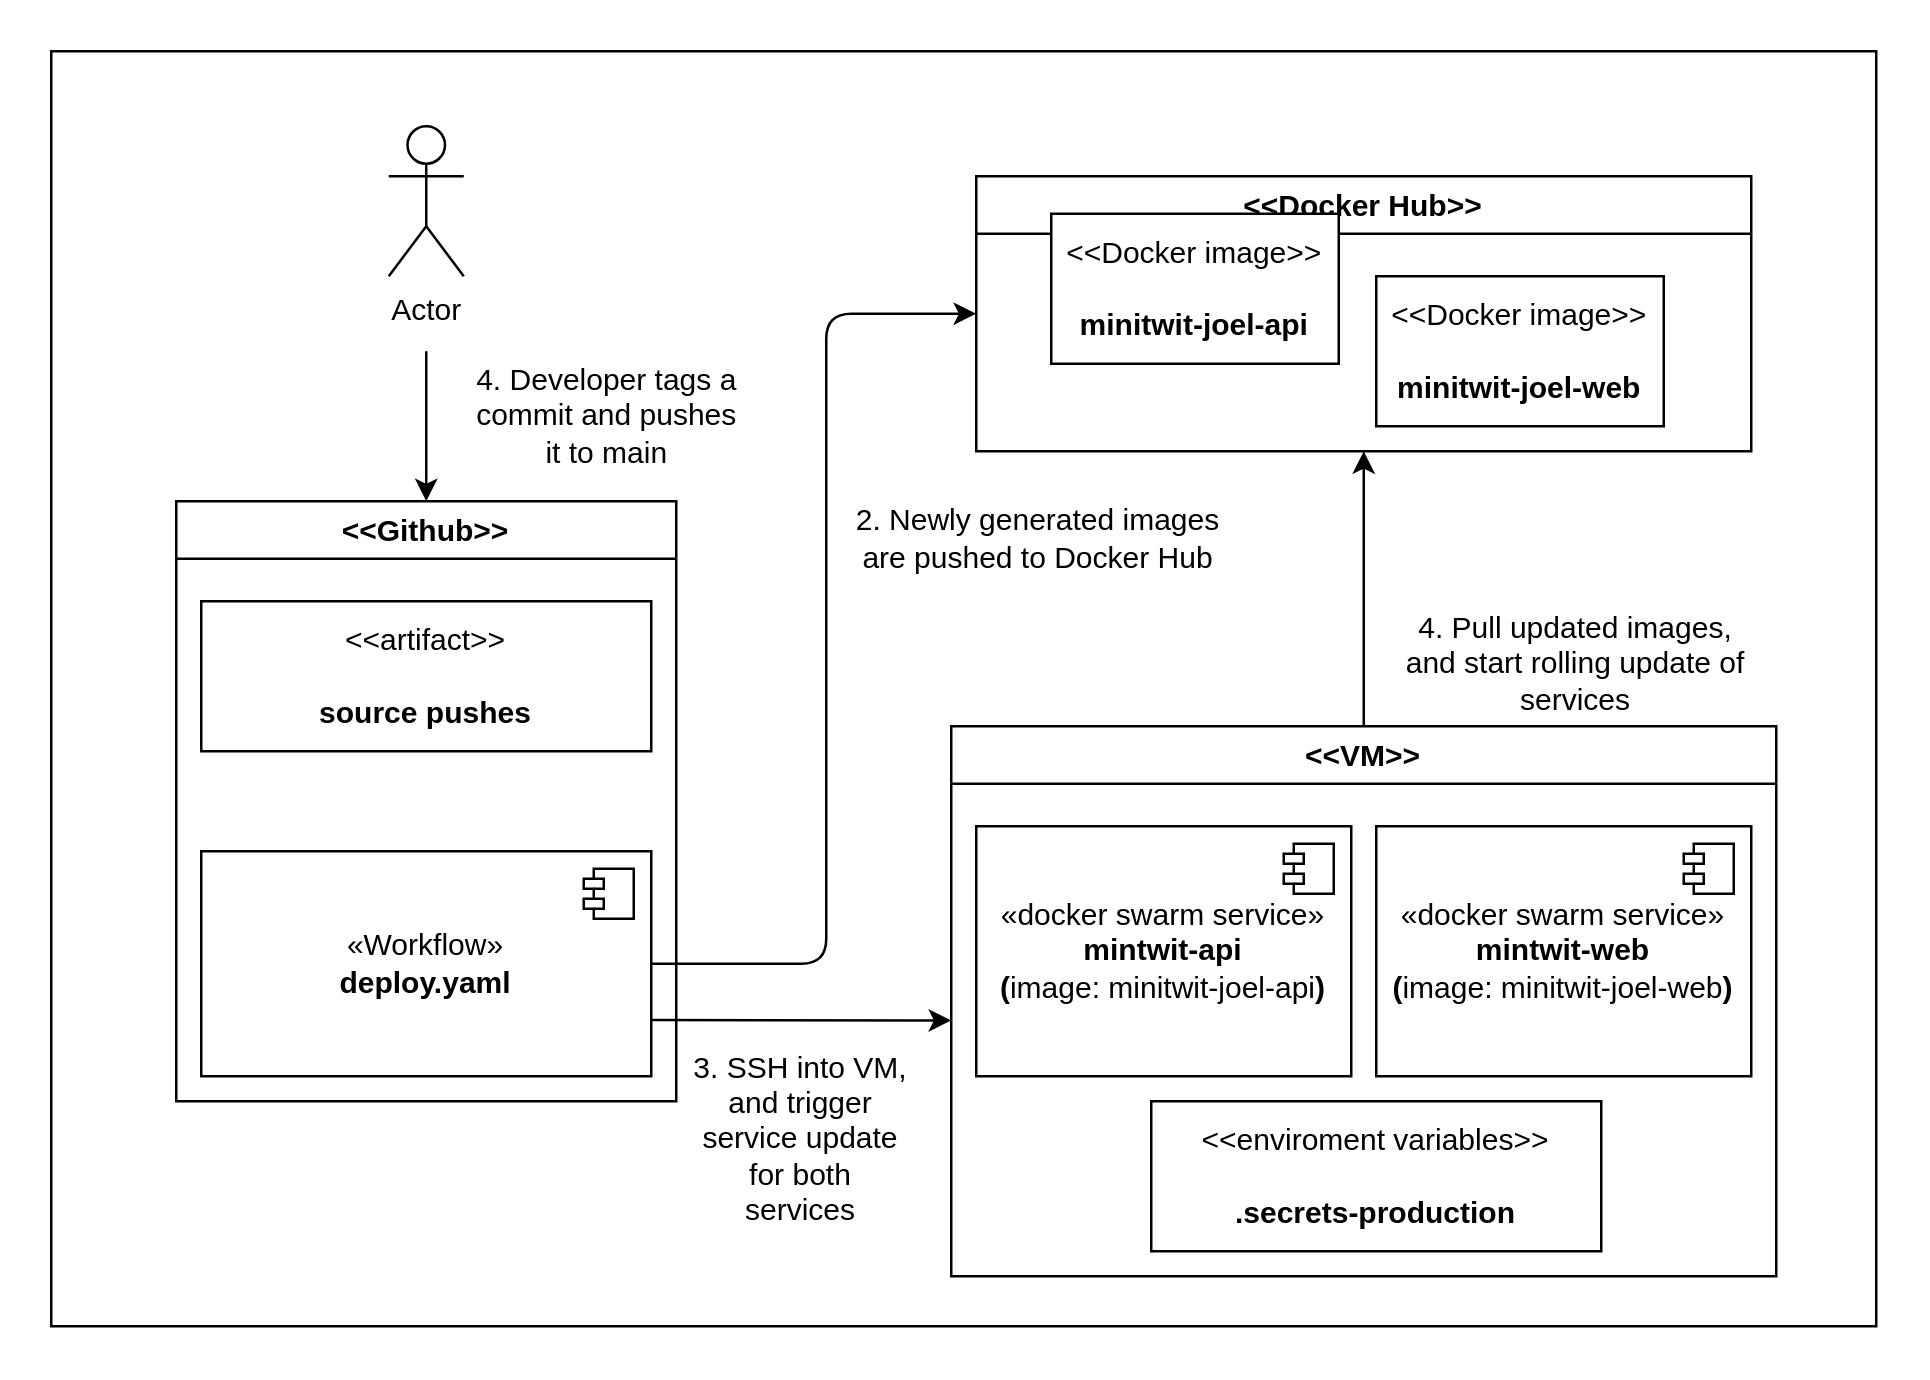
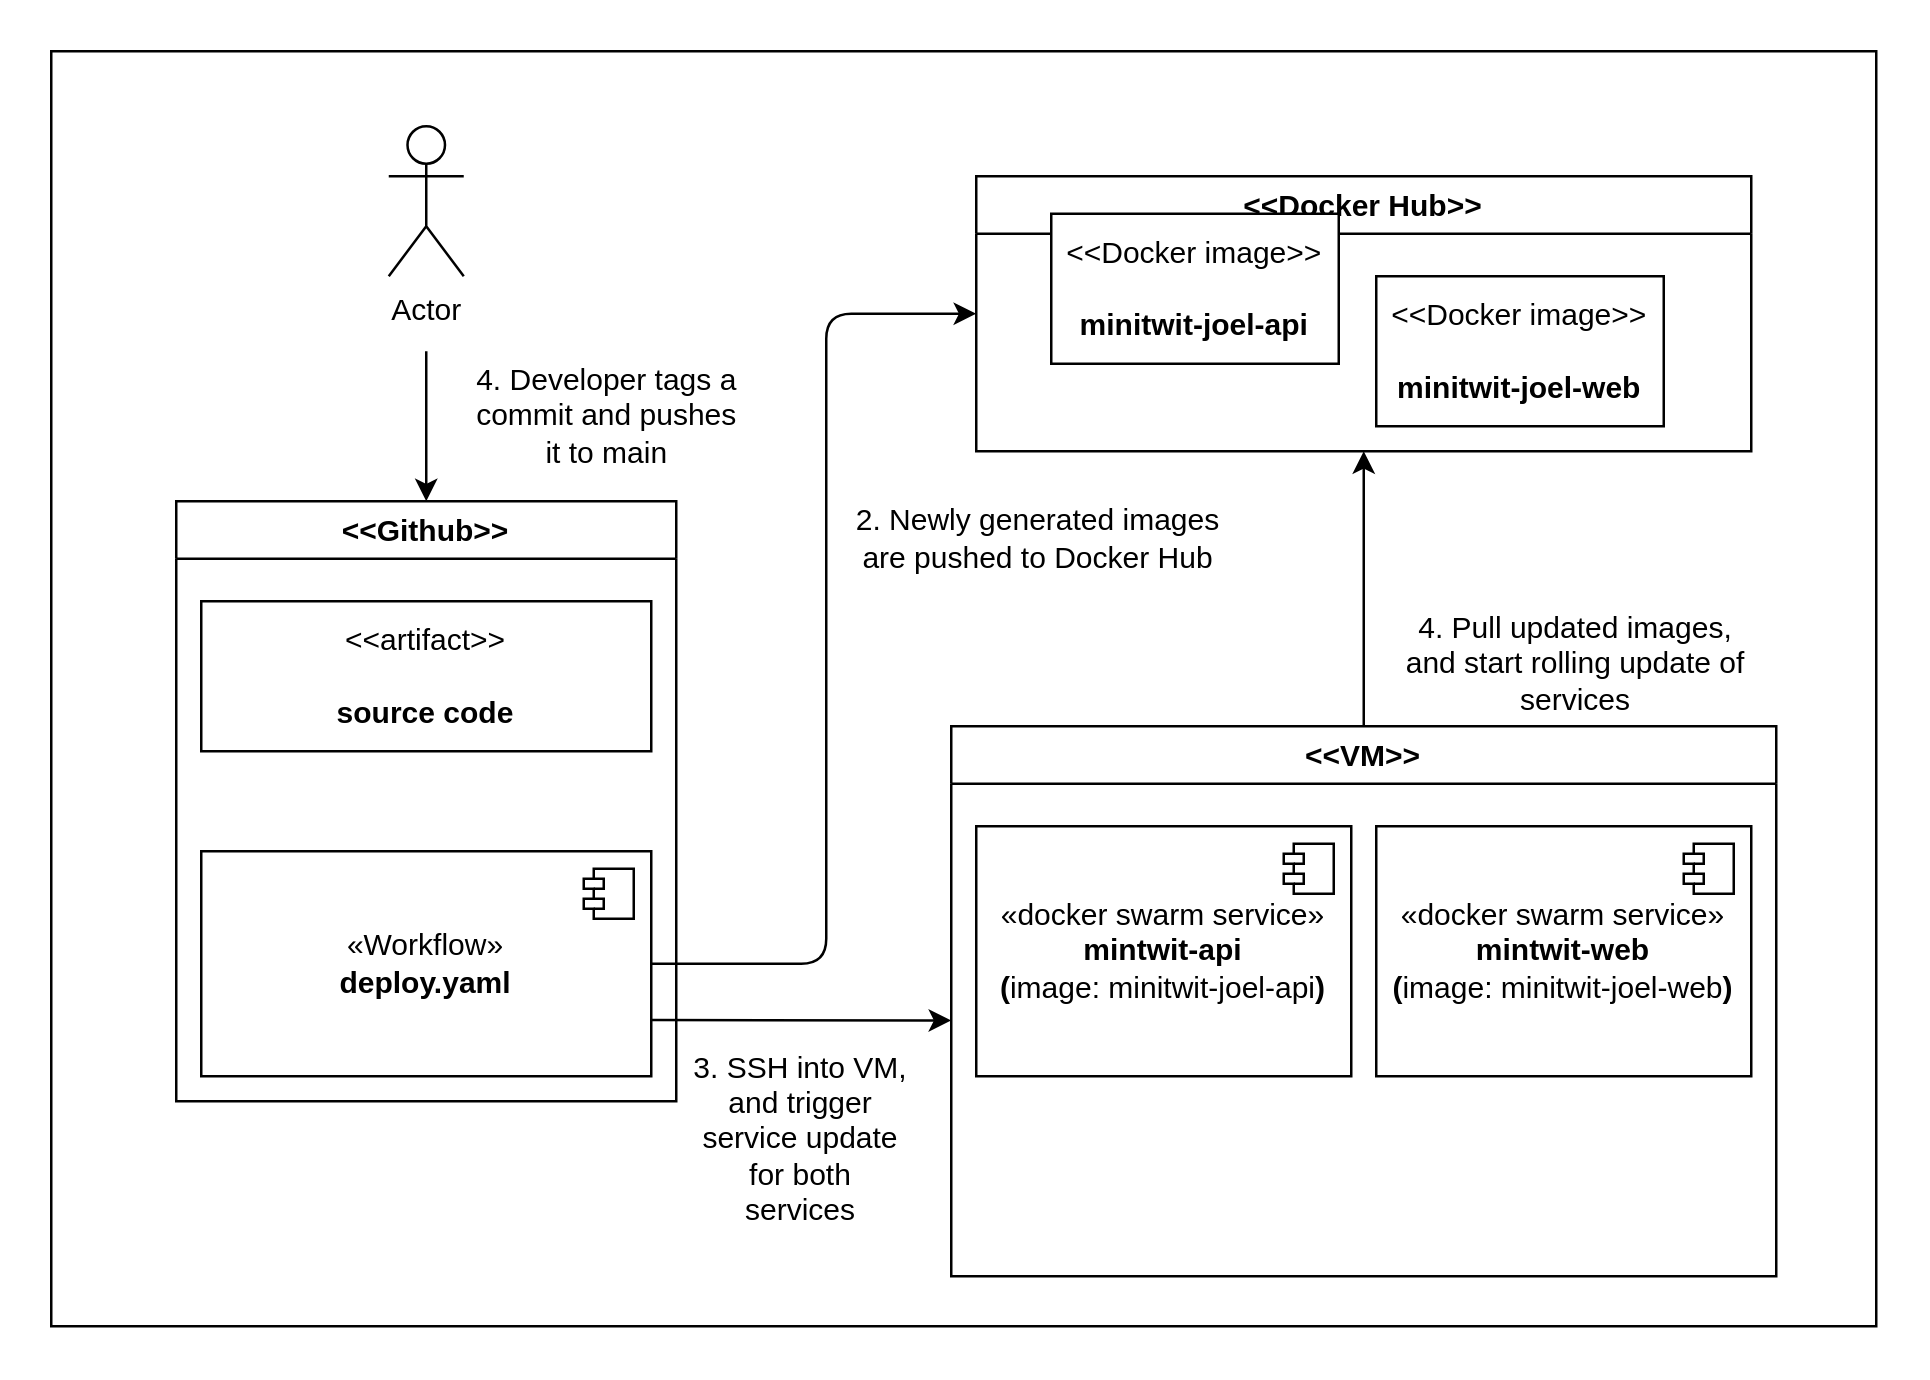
(426, 676) -> (426, 676)
(1376, 1176) -> none
